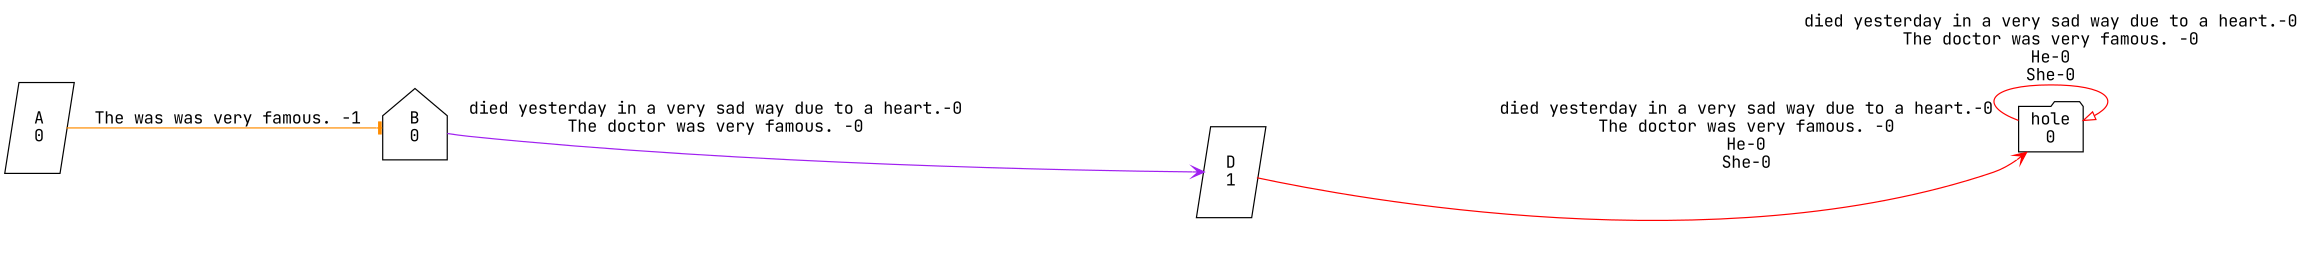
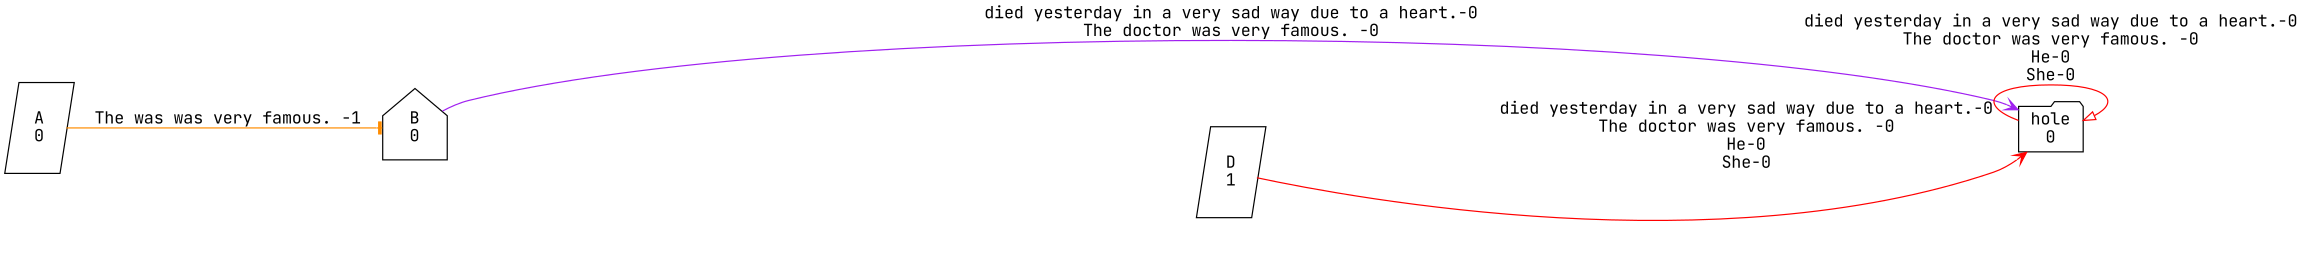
(819, 161) -> (1224, 41)
